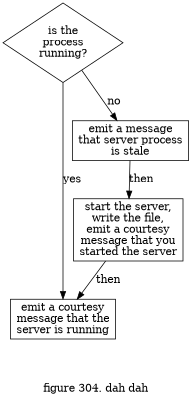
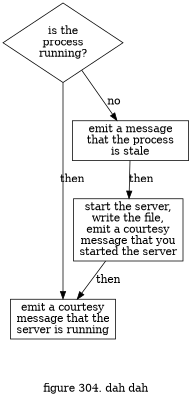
(130, 141) -> (130, 141)
(72, 180) -> (72, 180)
